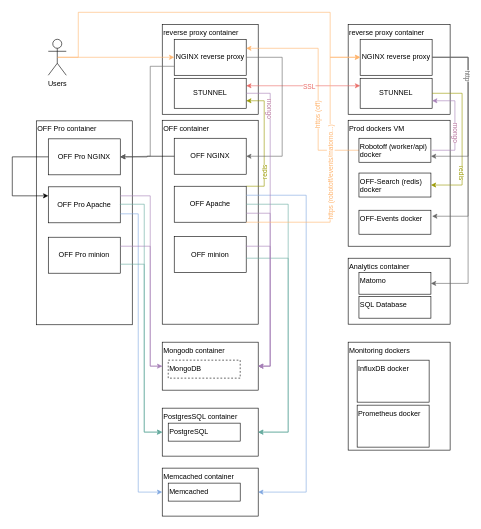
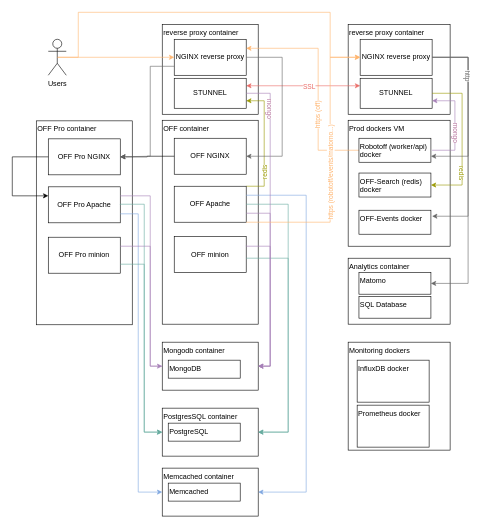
(204, 369) -> (204, 369)
